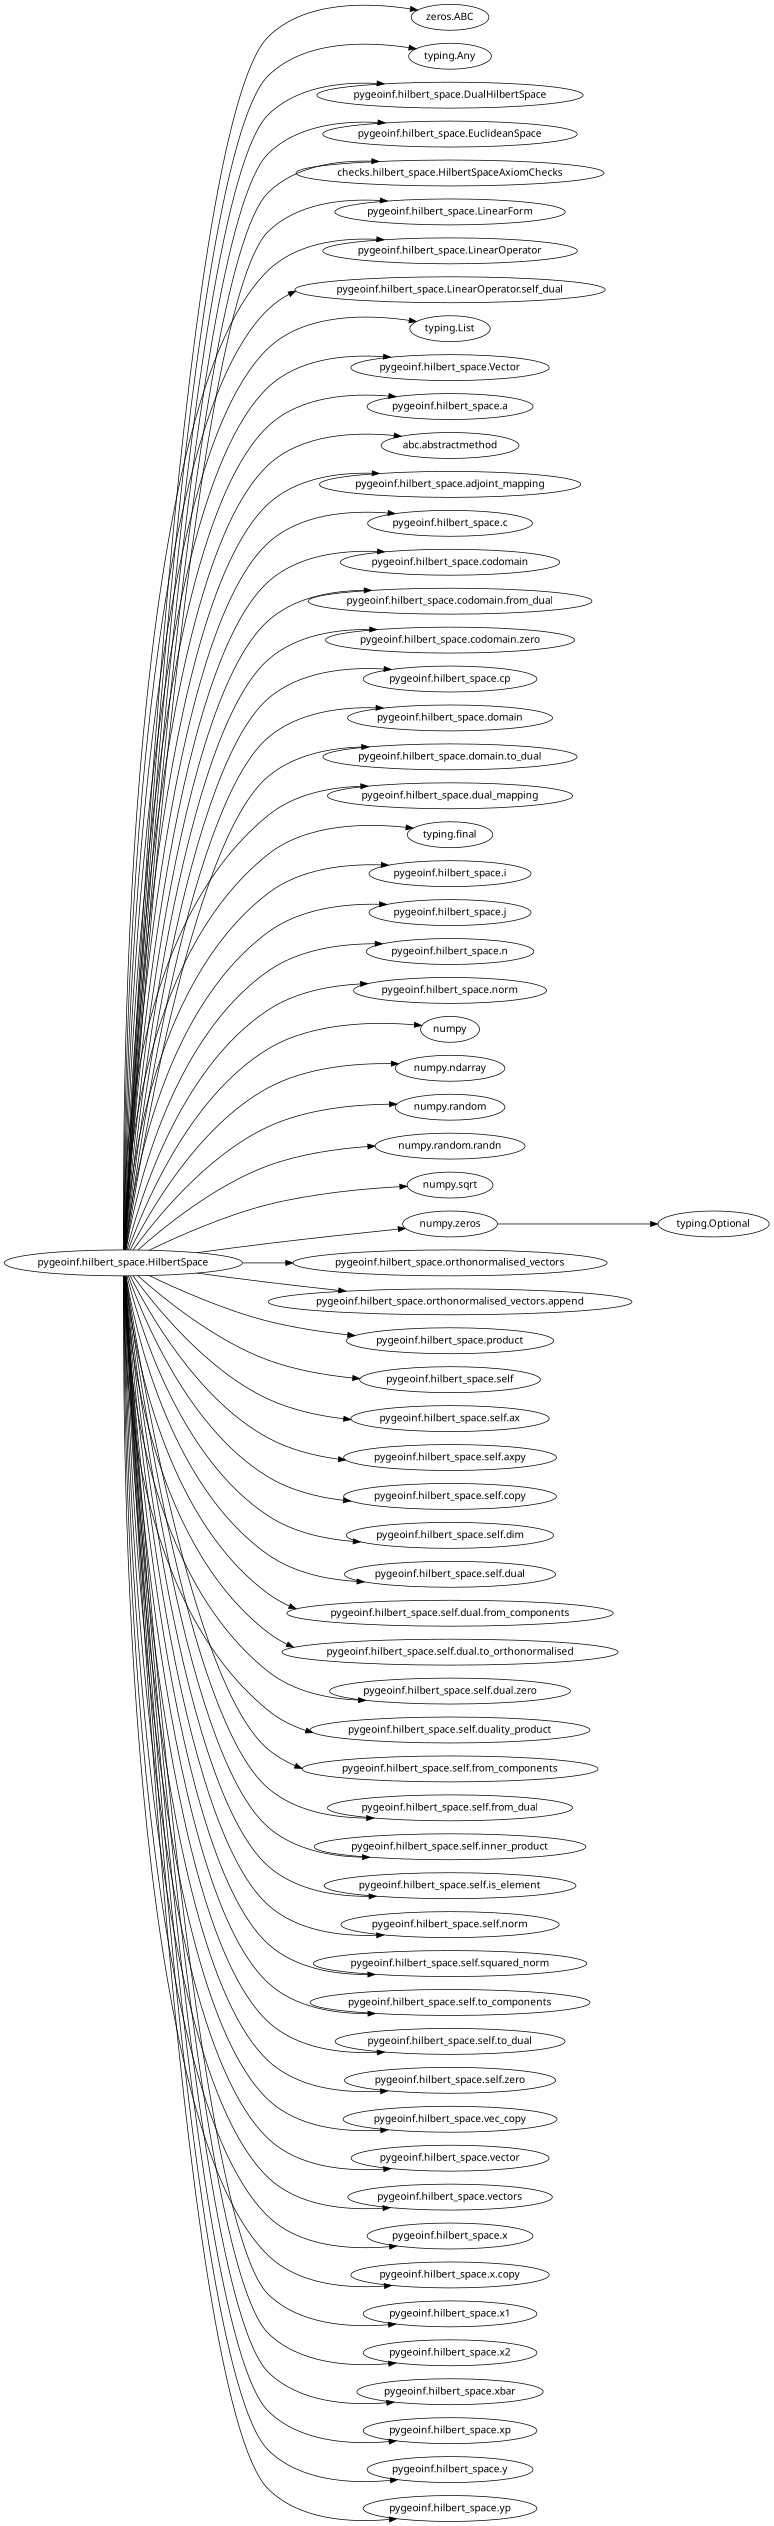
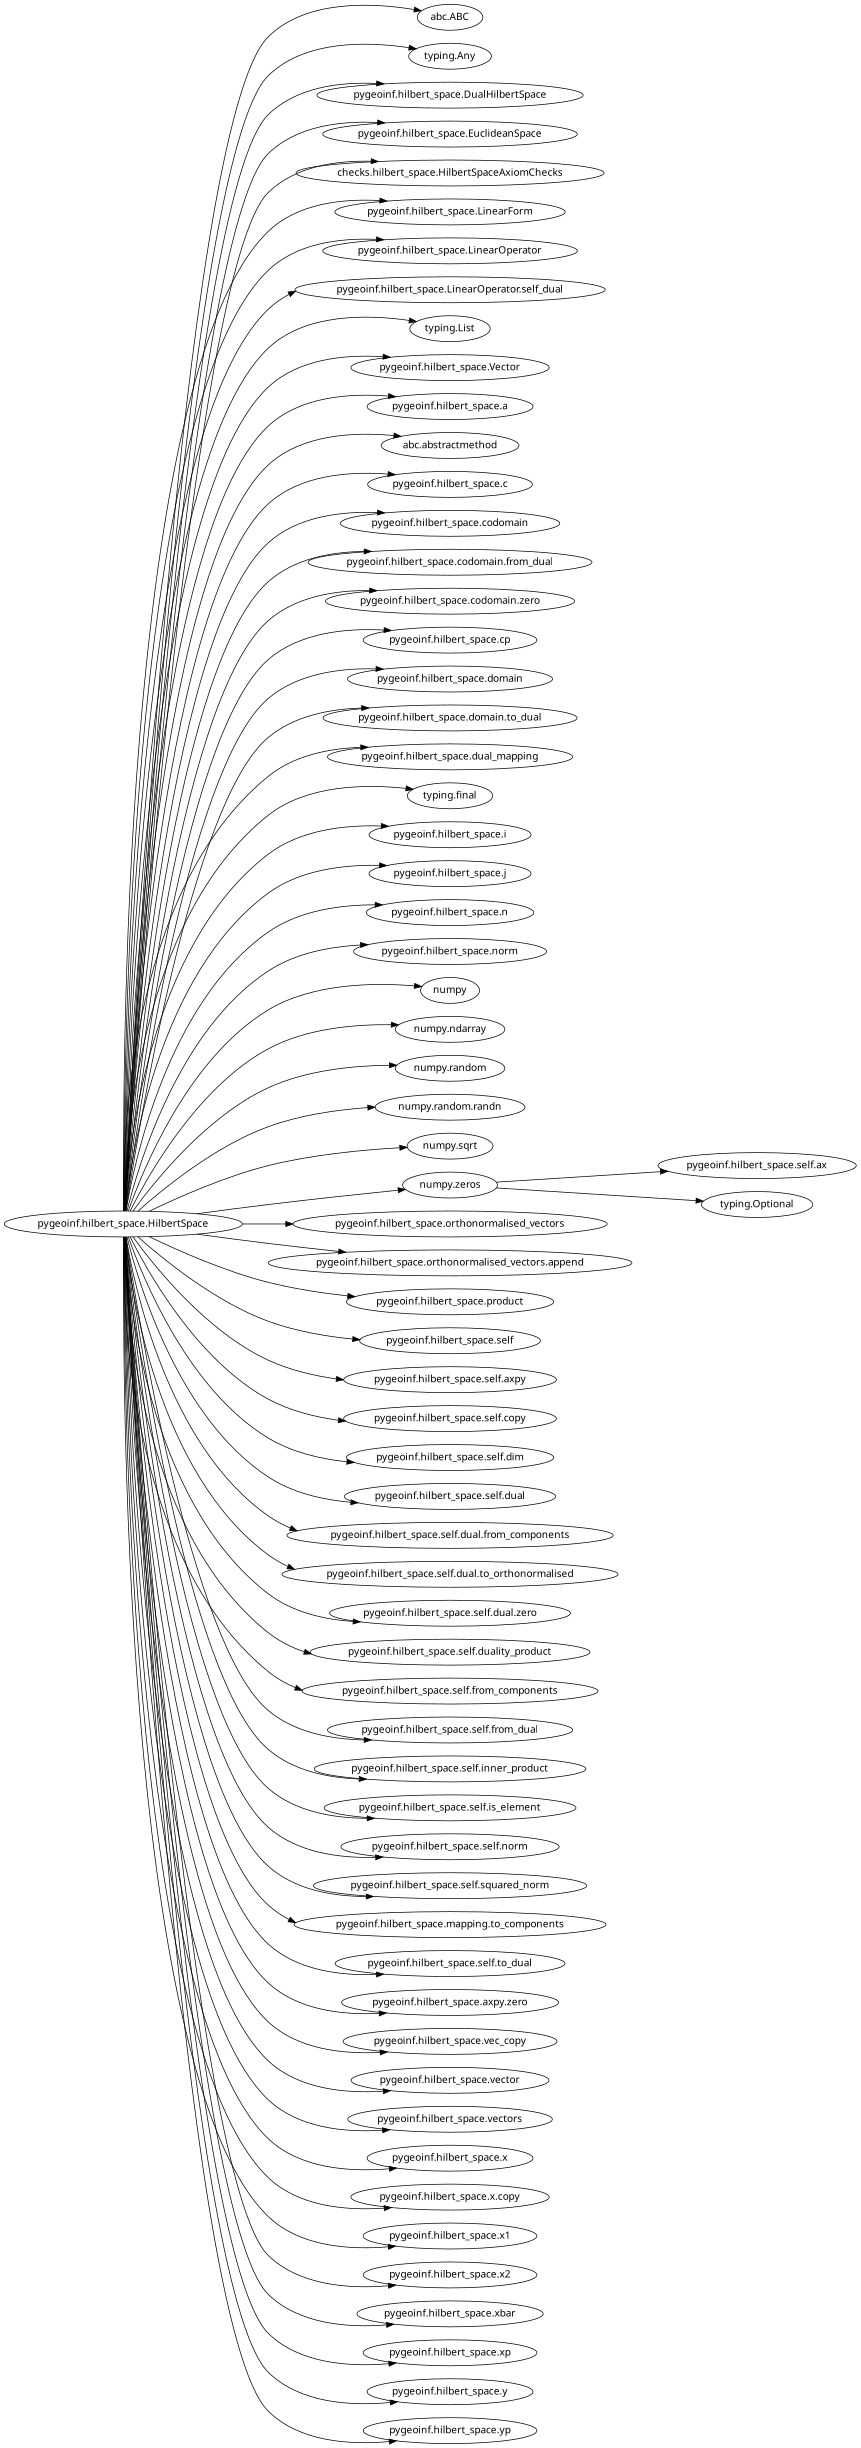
(450, 17) -> (450, 17)
(450, 484) -> none
(223, 1371) -> (578, 1177)
(450, 2002) -> (450, 1925)
(450, 2080) -> (450, 2002)
